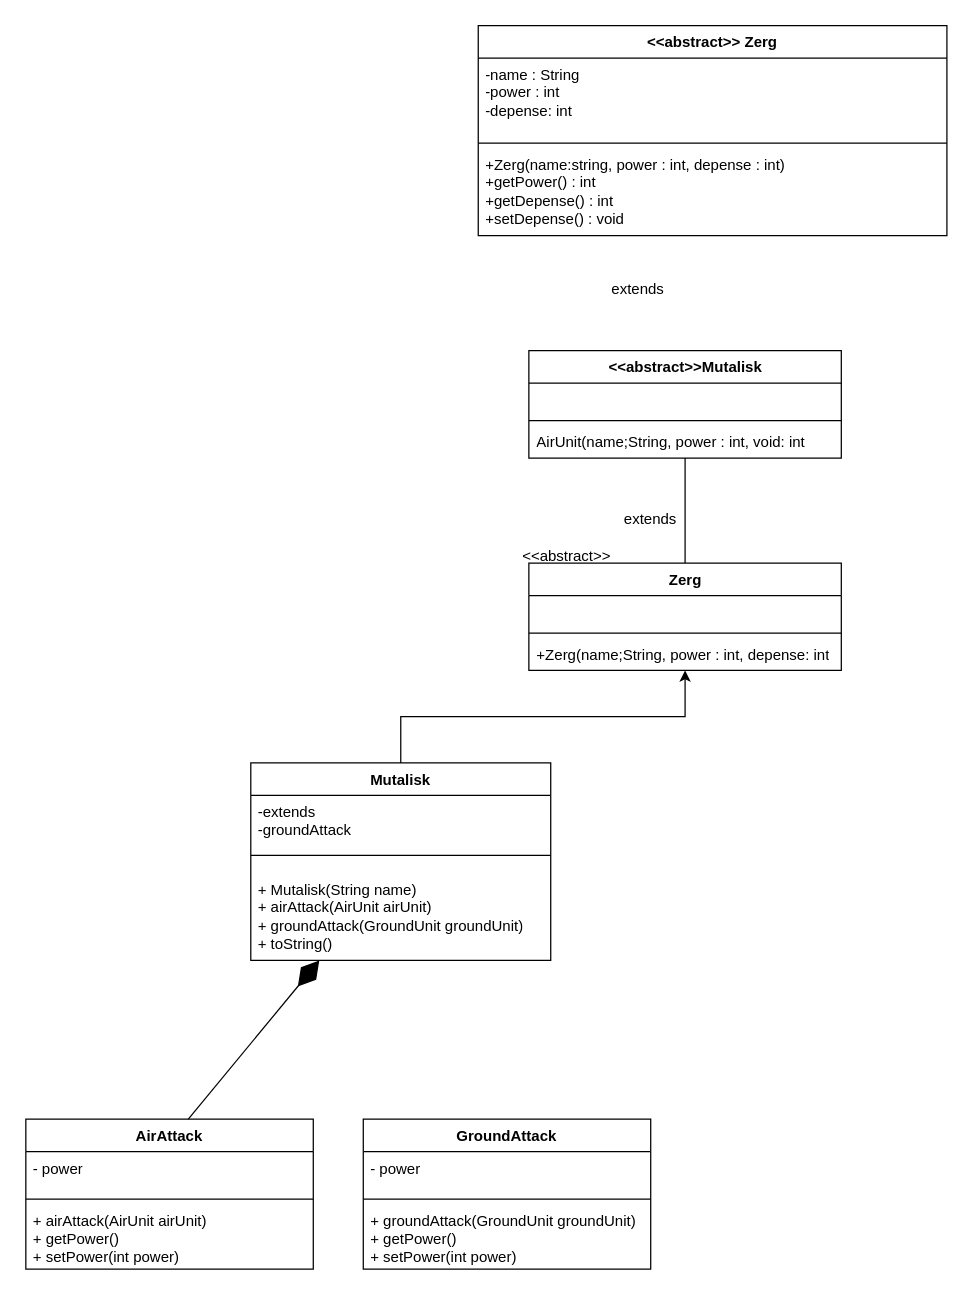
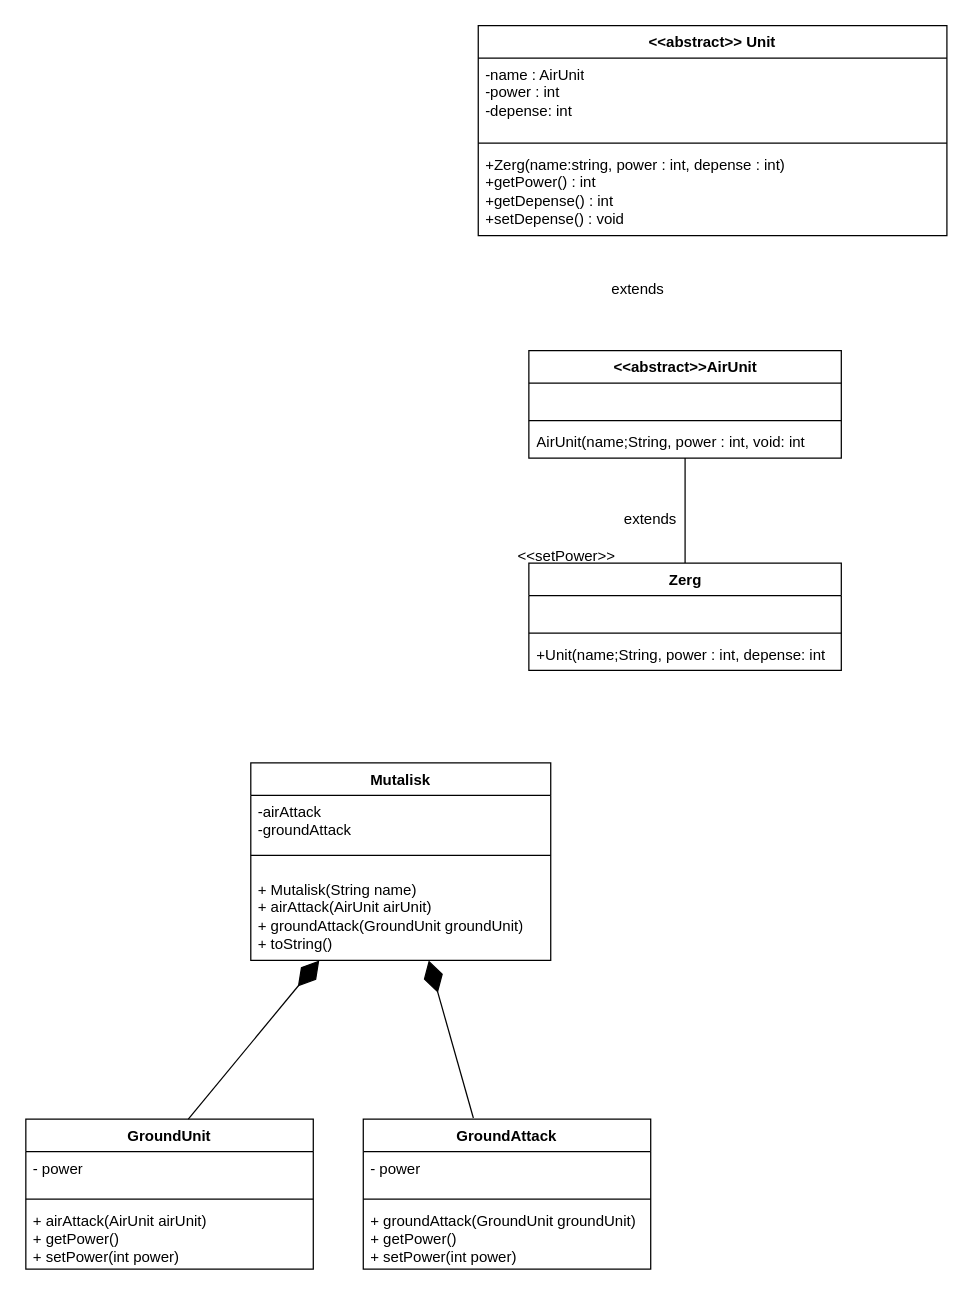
(713, 43) -> (713, 43)
(537, 94) -> (539, 94)
(686, 368) -> (686, 368)
(567, 557) -> (567, 557)
(687, 665) -> (687, 665)
(539, 717) -> none
(313, 822) -> (313, 822)
none -> (455, 1056)
(169, 1137) -> (169, 1137)
